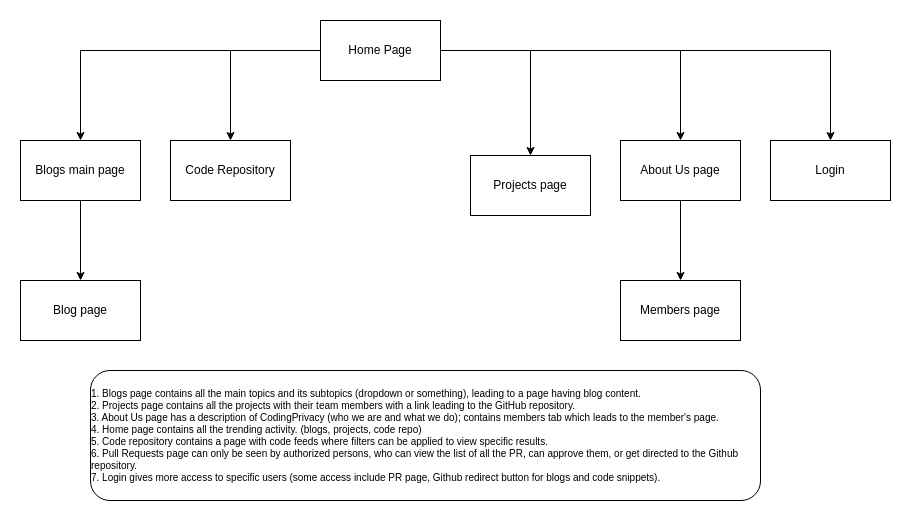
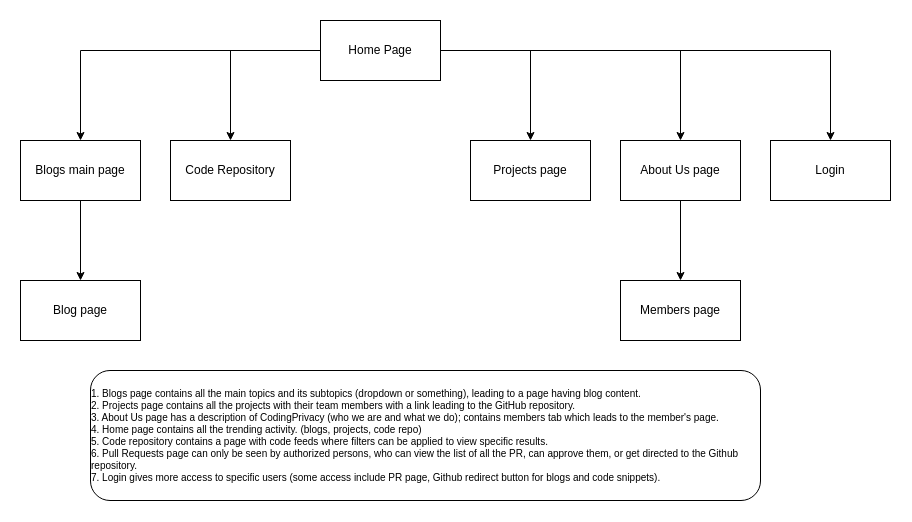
(531, 186) -> (531, 171)
